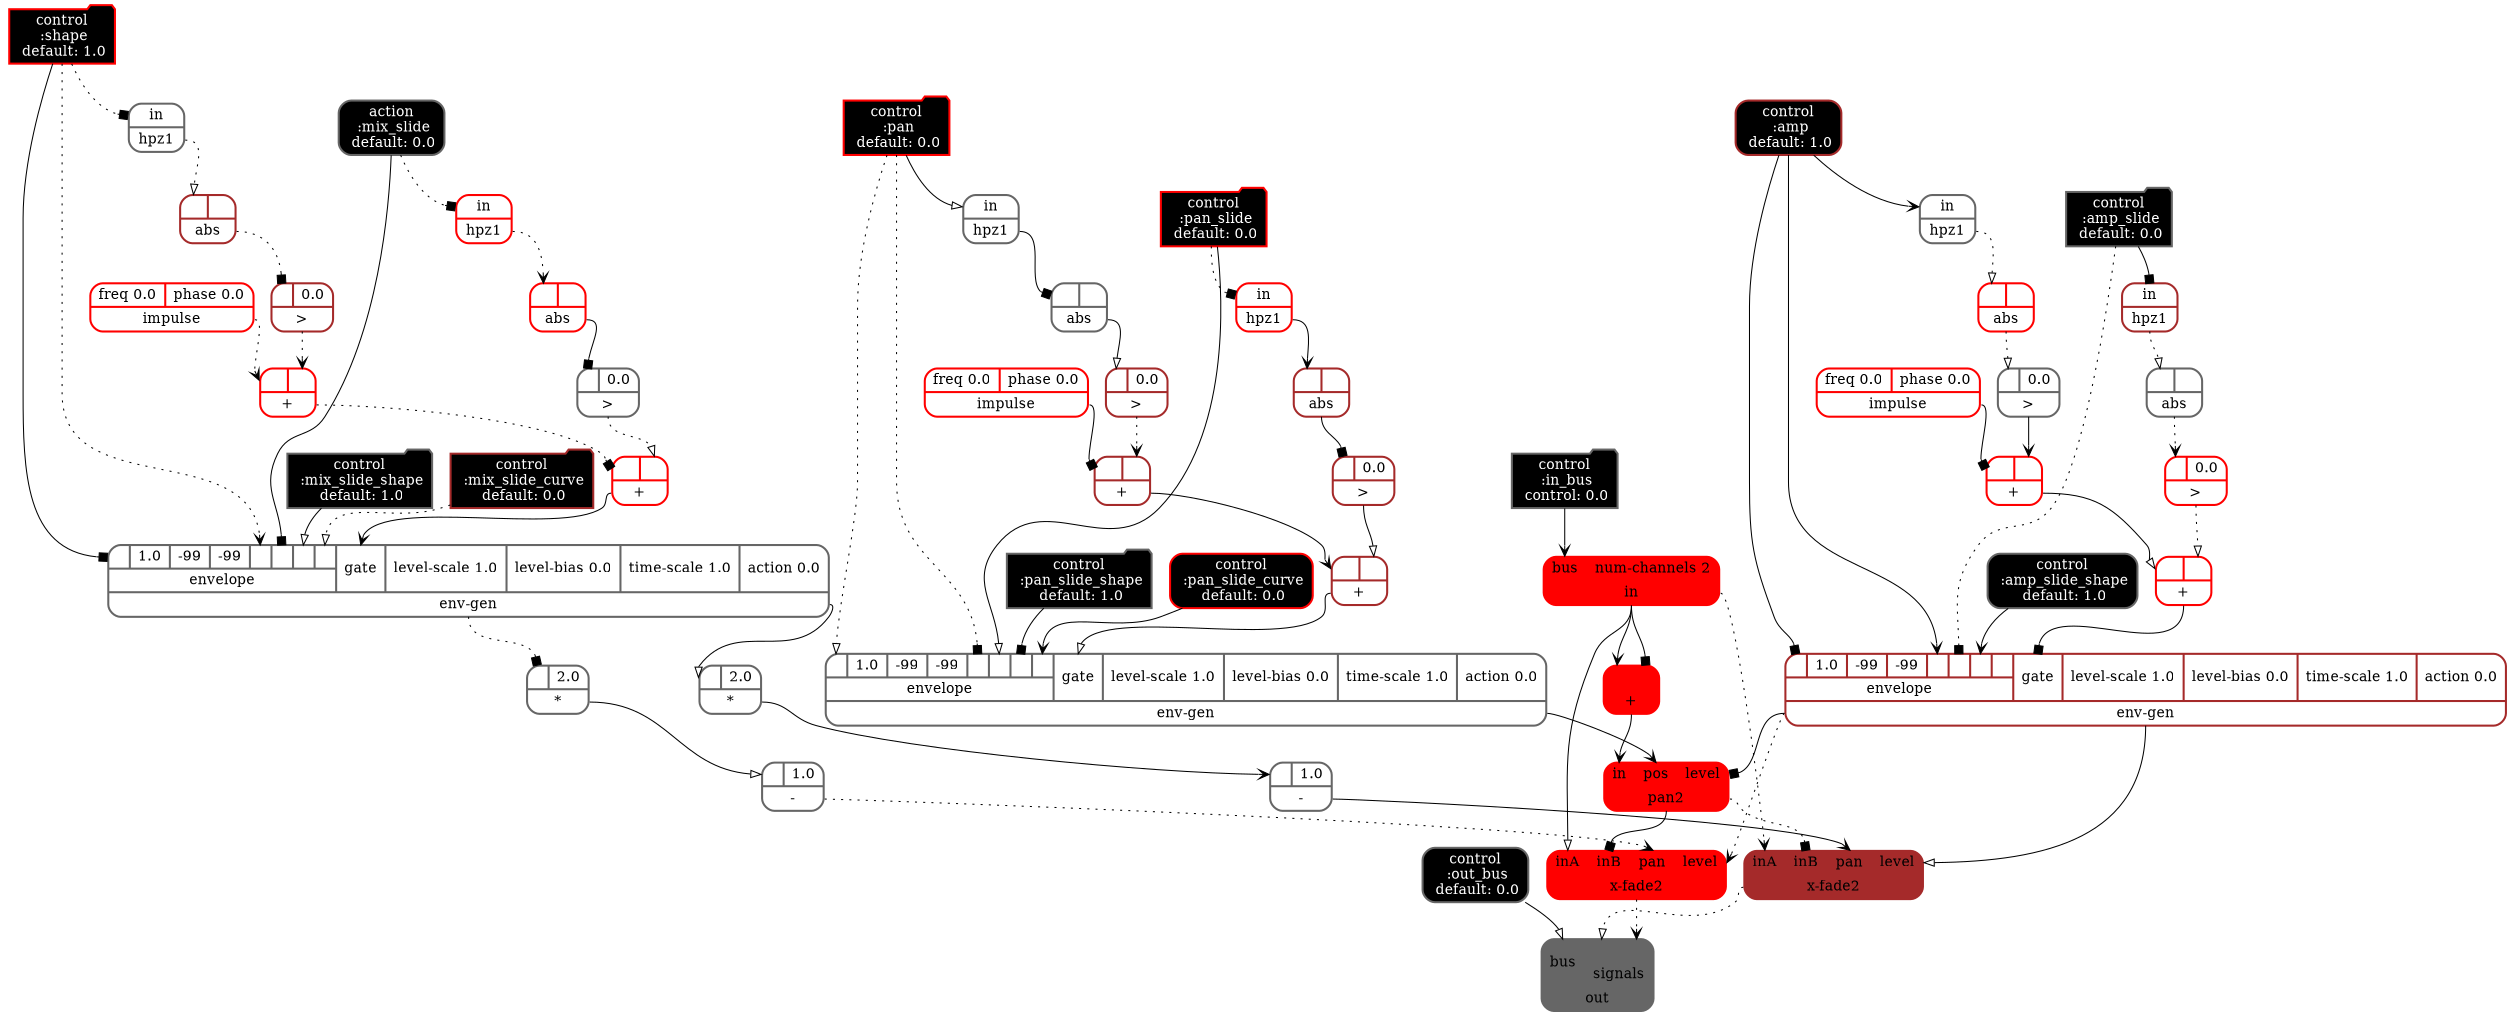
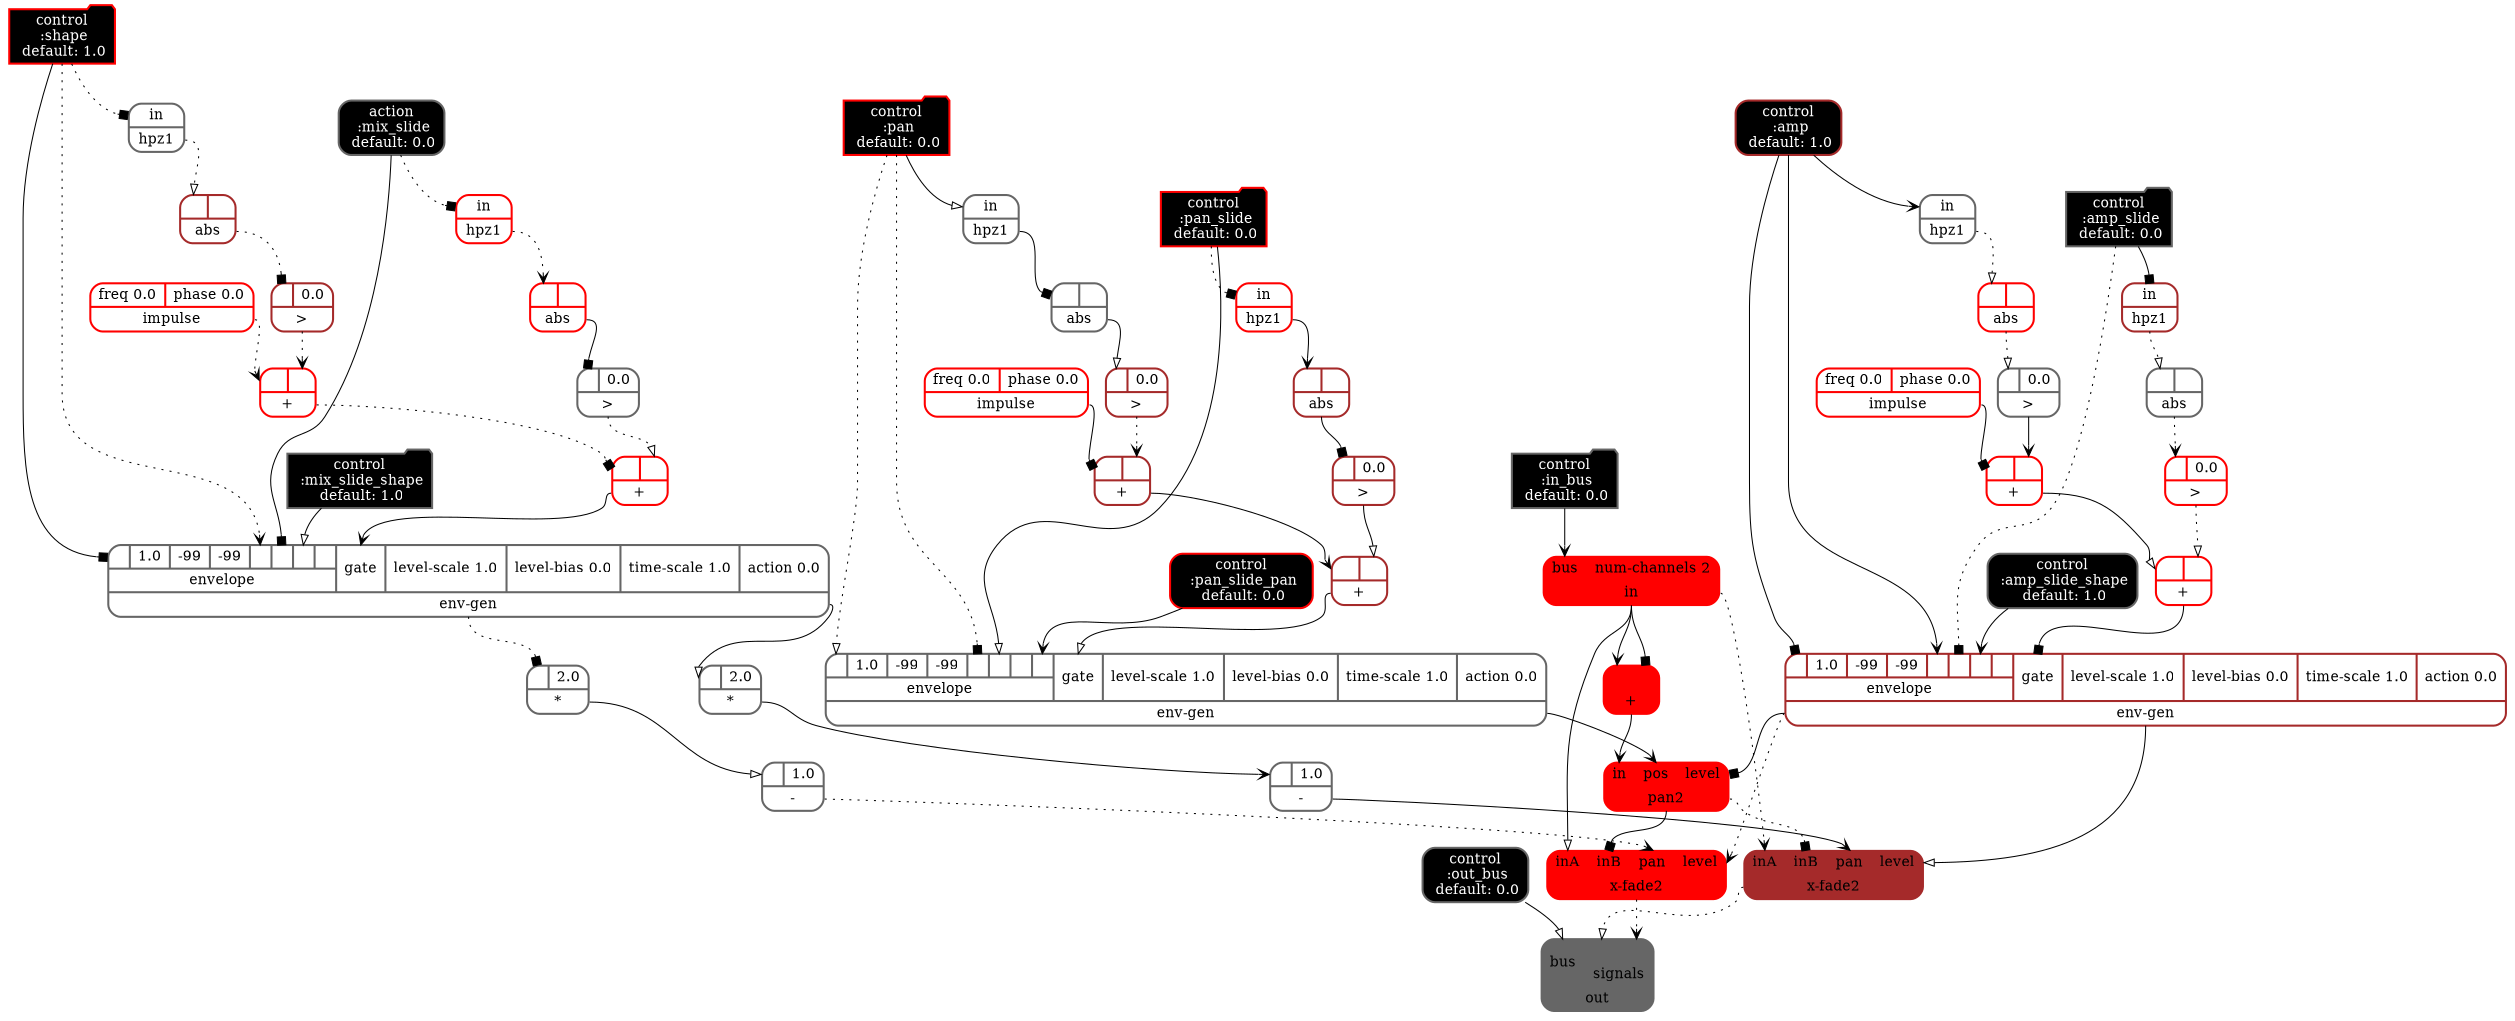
(522, 481) -> none
(1565, 481) -> (1565, 481)
(1079, 581) -> none
(1241, 581) -> (1241, 581)
